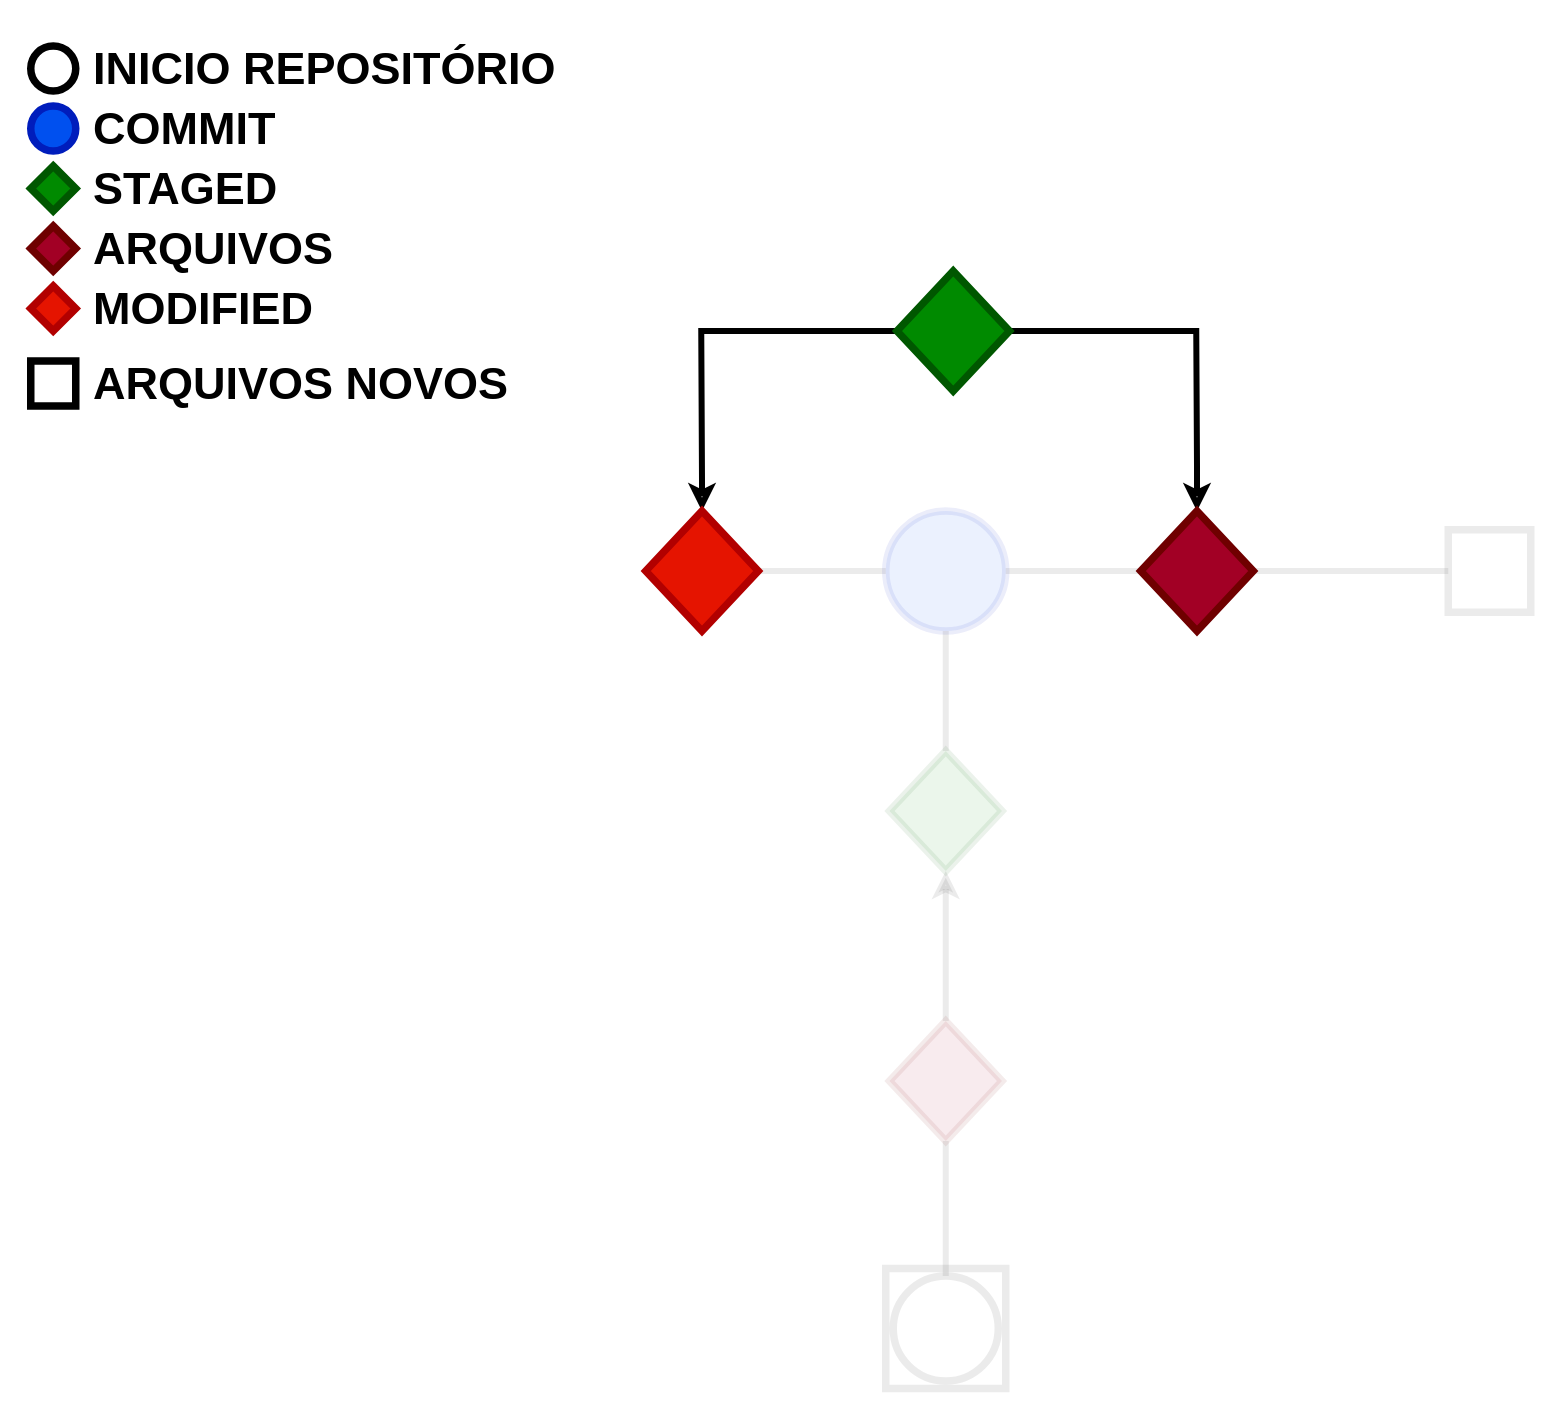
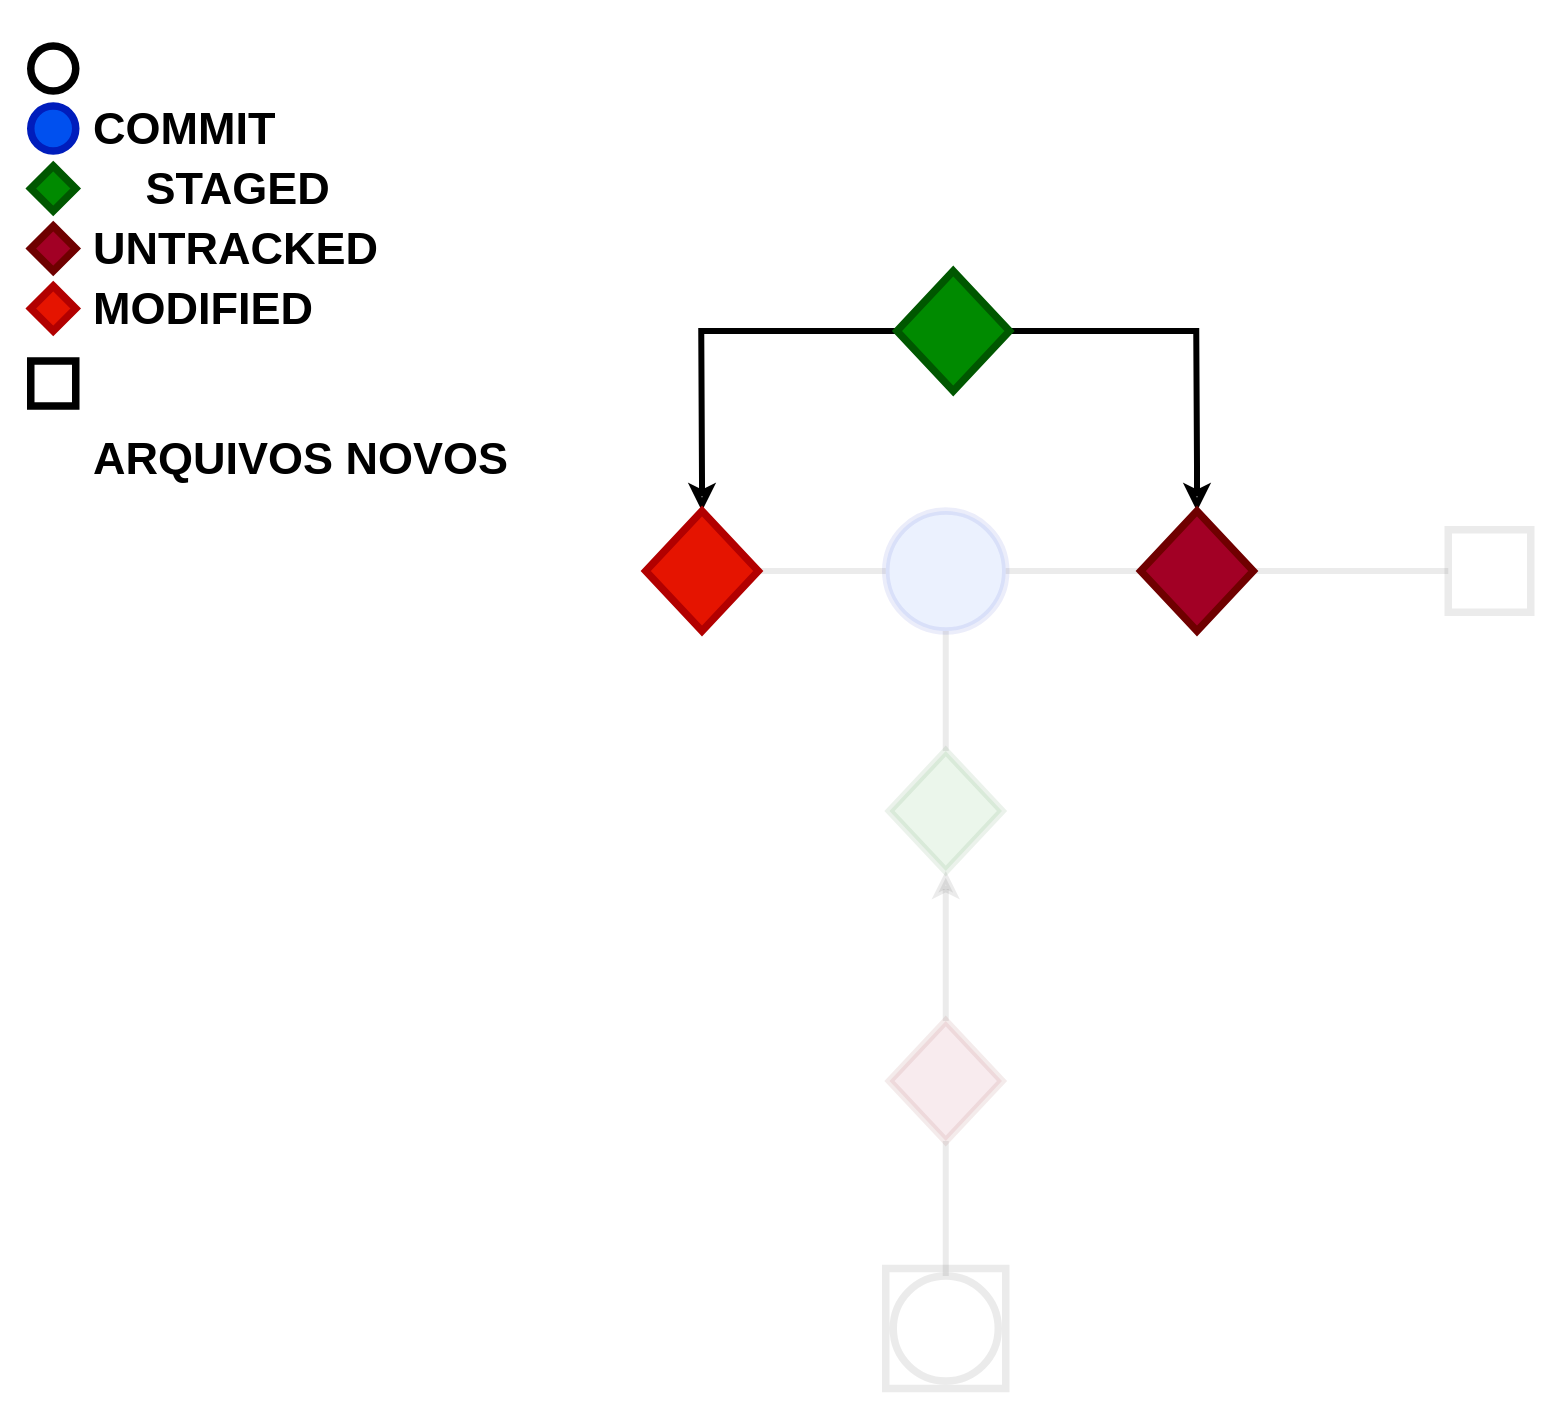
(331, 68) -> none
(196, 188) -> (248, 188)
(134, 248) -> (139, 248)
(323, 383) -> (323, 458)
